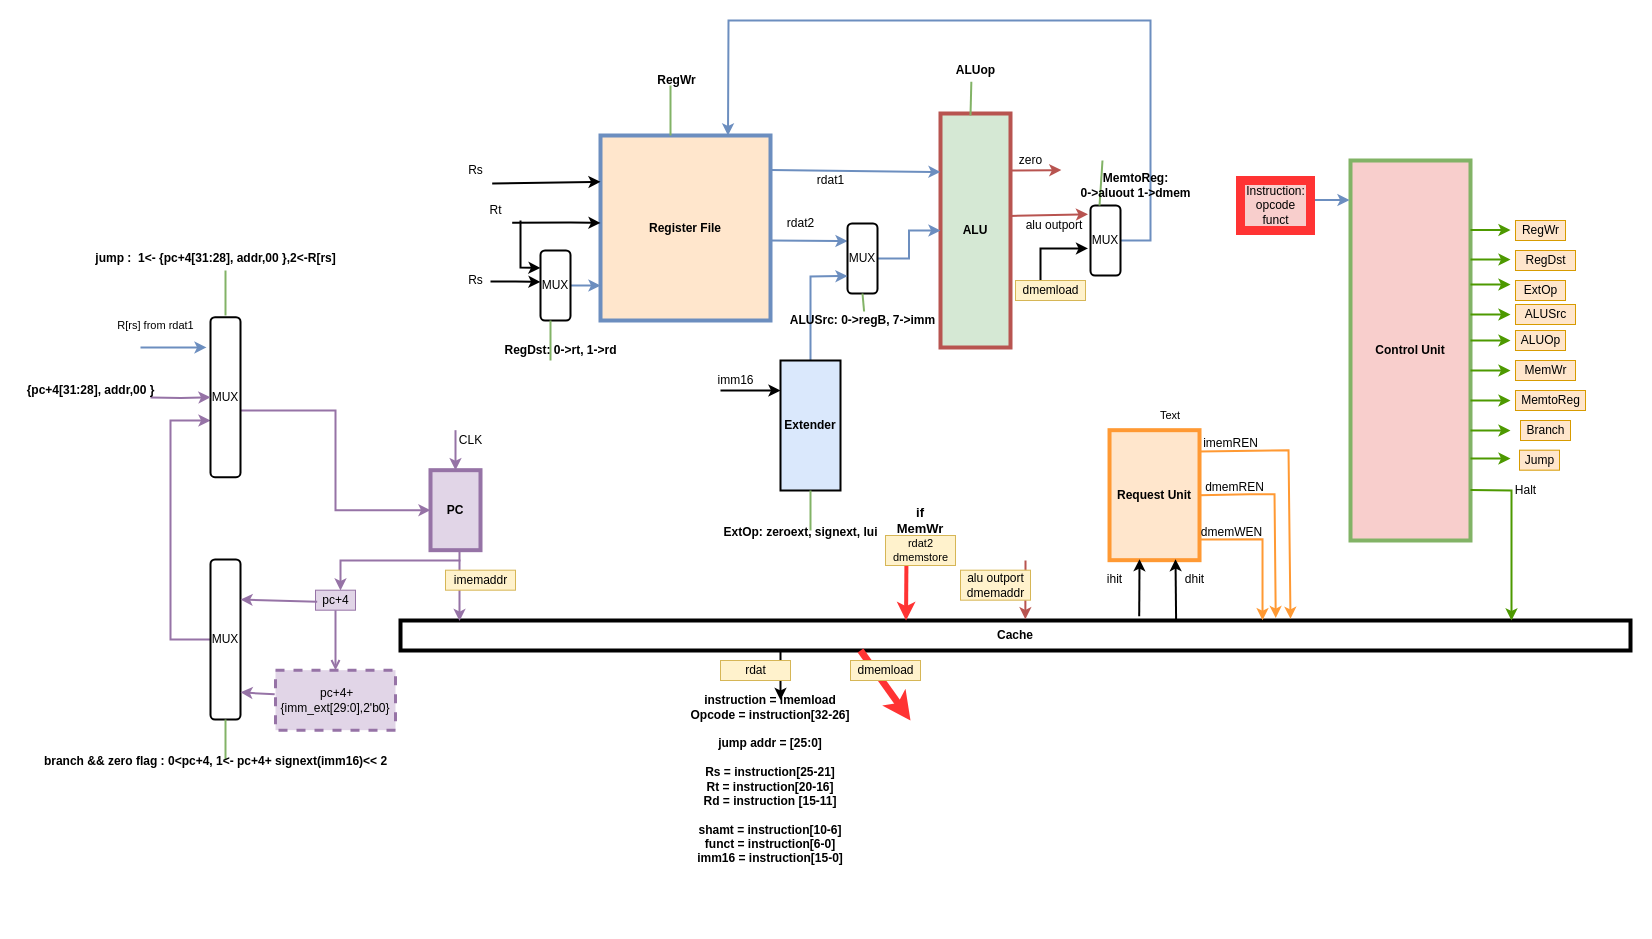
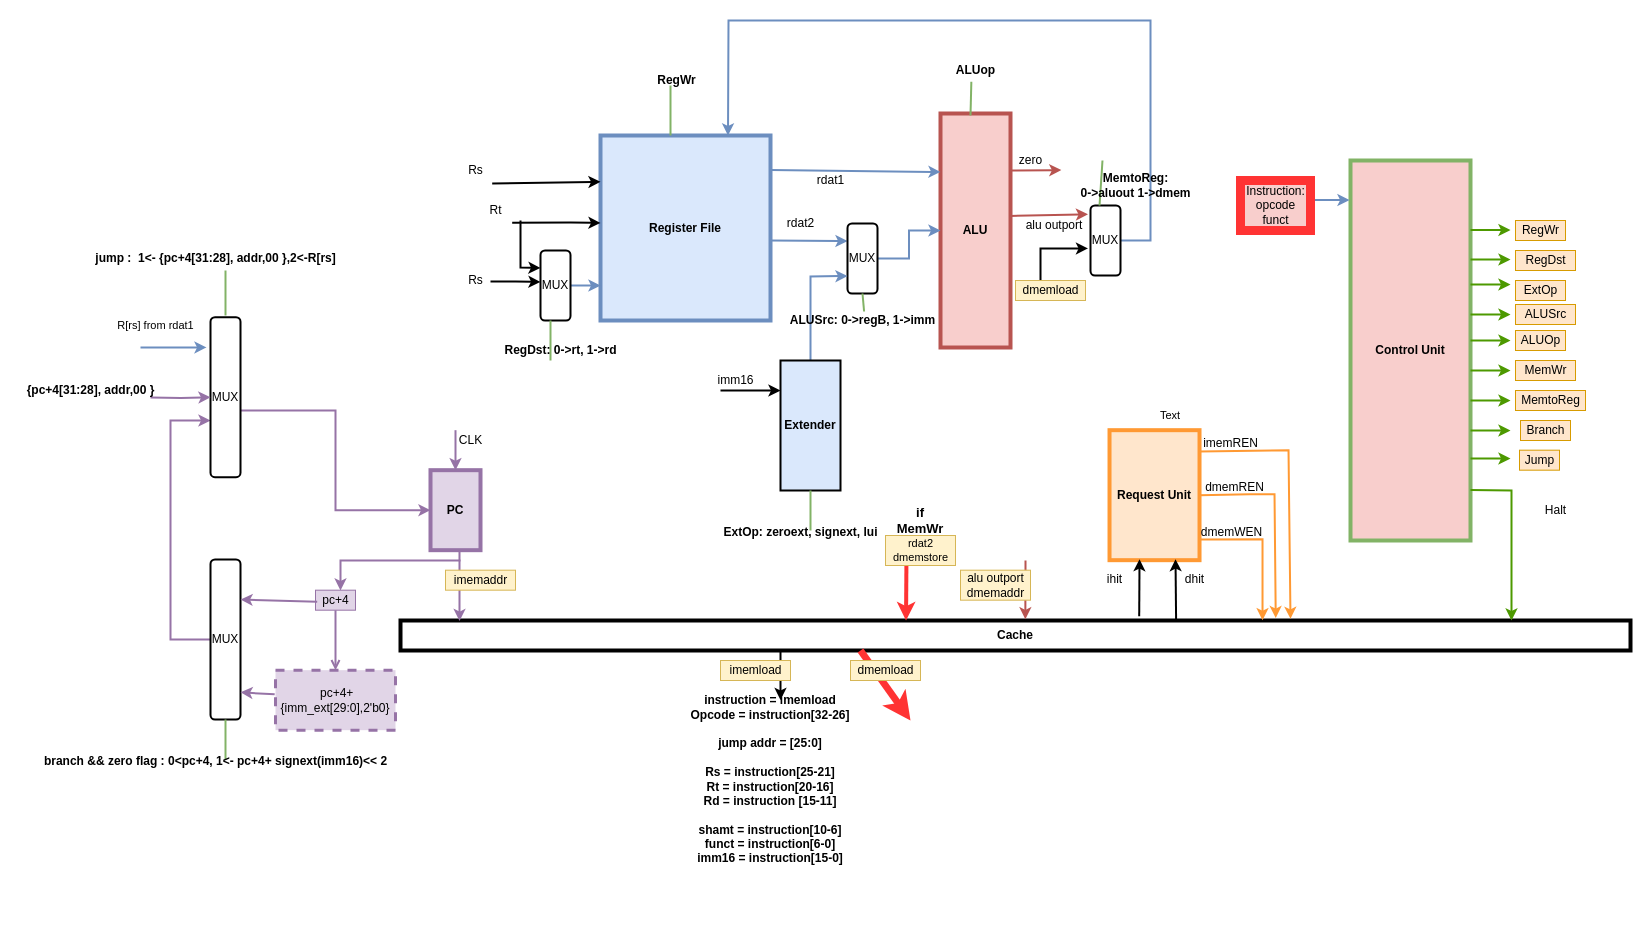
(686, 228) -> (686, 228)
(976, 231) -> (976, 231)
(863, 321) -> (863, 321)
(1526, 491) -> (1556, 511)
(756, 671) -> (756, 671)
